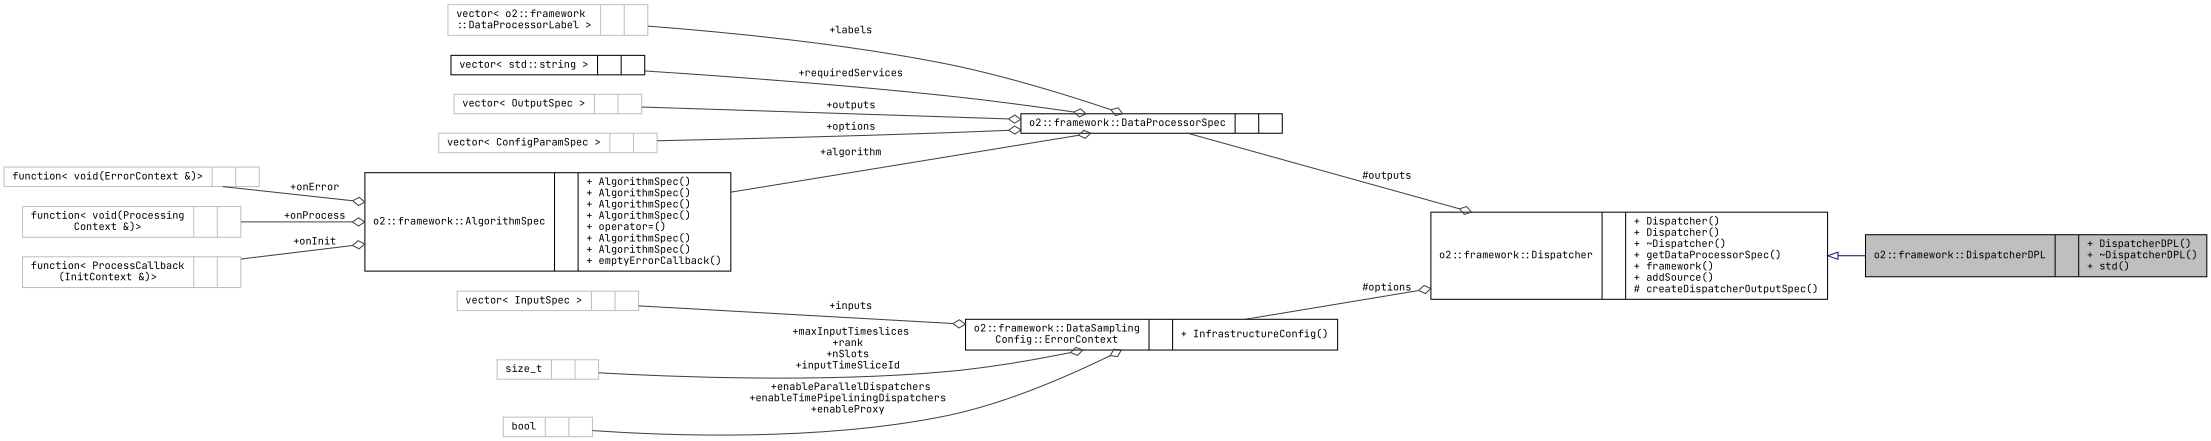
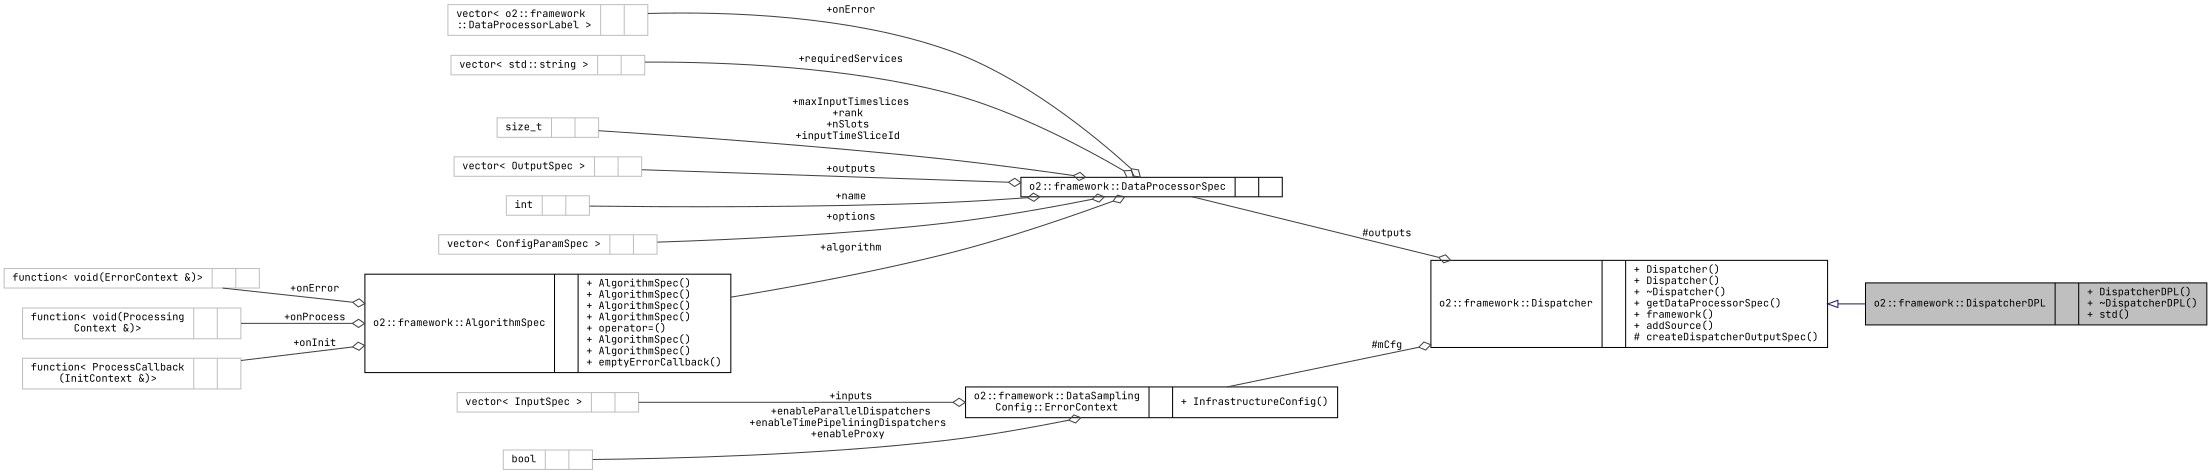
(848, 31) -> (848, 10)
(548, 65) -> (548, 65)
none -> (548, 206)
(1384, 288) -> (1384, 345)
(835, 377) -> (836, 149)
